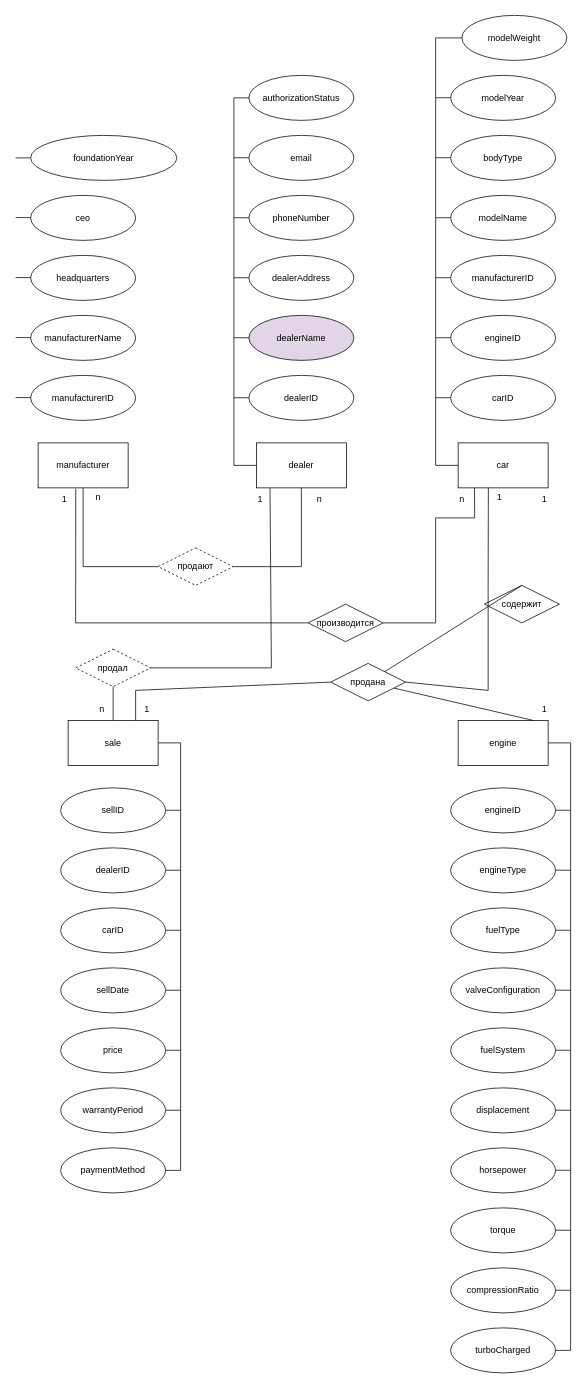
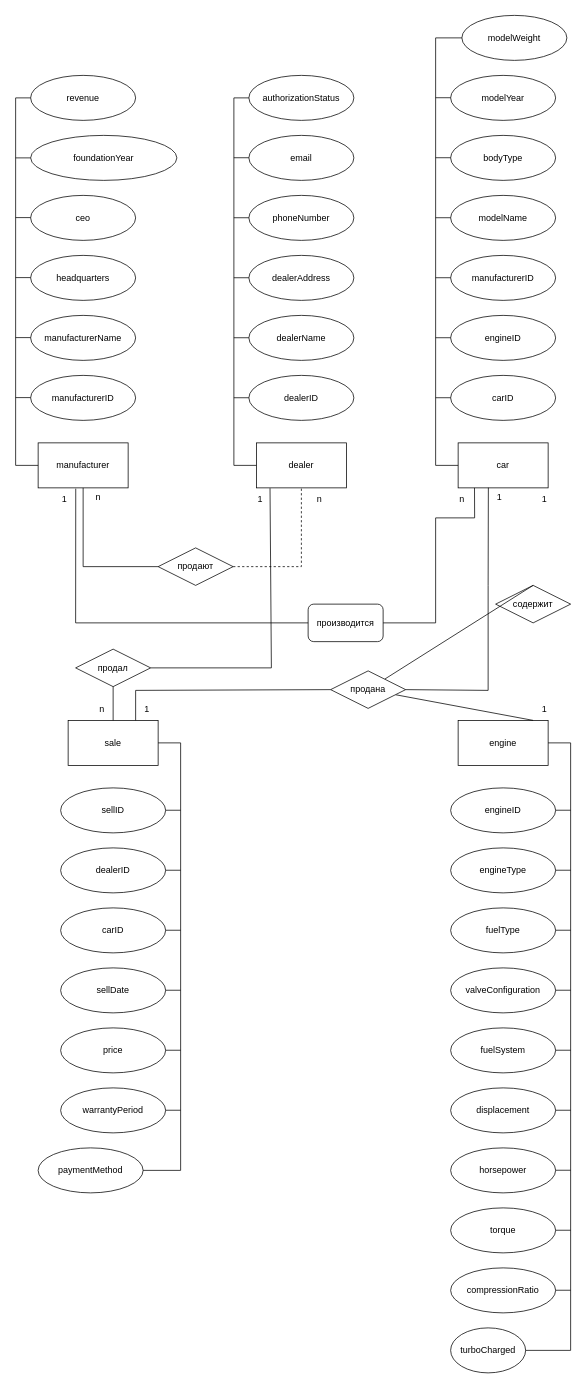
none -> (83, 98)
none -> (15, 285)
(301, 338) -> (301, 338)
(301, 563) -> (301, 563)
(195, 567) -> (195, 567)
(522, 604) -> (533, 604)
(345, 623) -> (345, 623)
(113, 668) -> (113, 668)
(368, 682) -> (368, 690)
(113, 1170) -> (90, 1170)
(503, 1350) -> (488, 1350)
